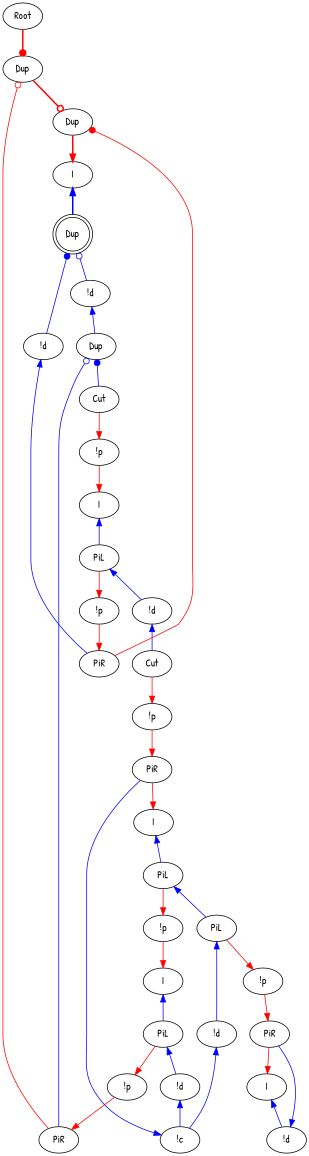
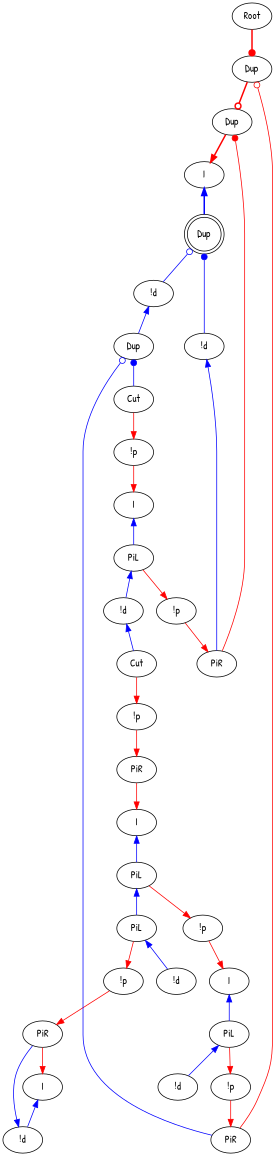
(180, 1140) -> none
